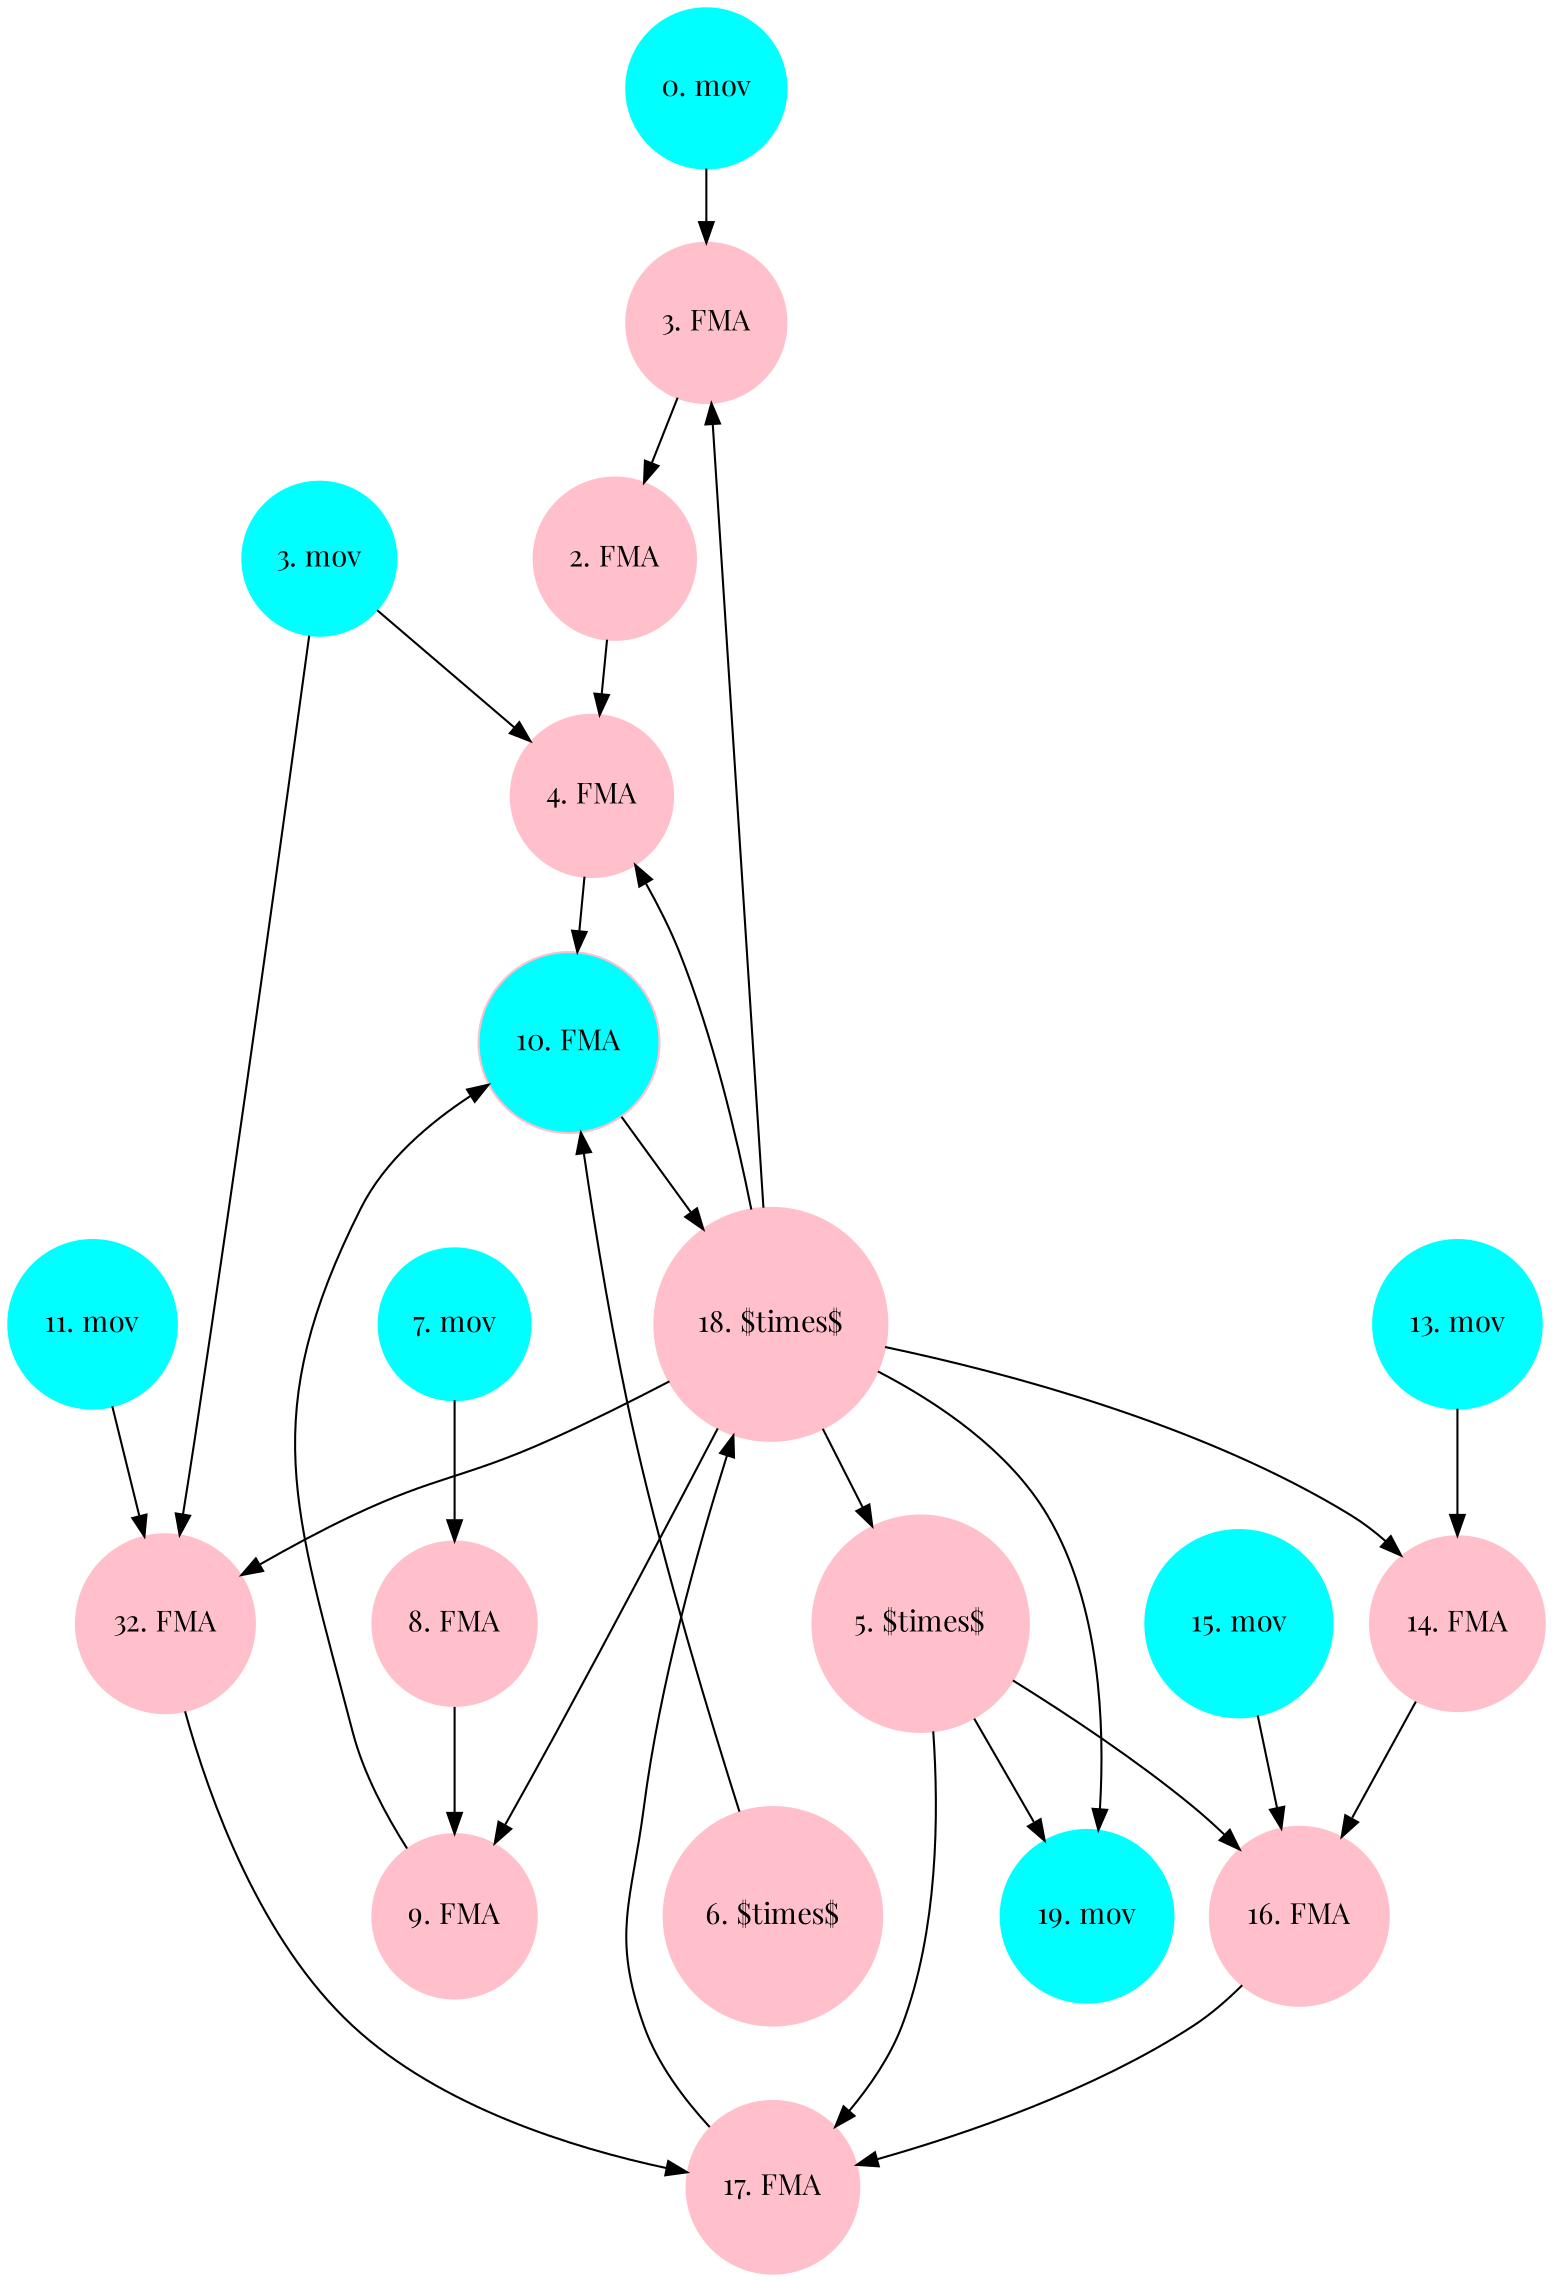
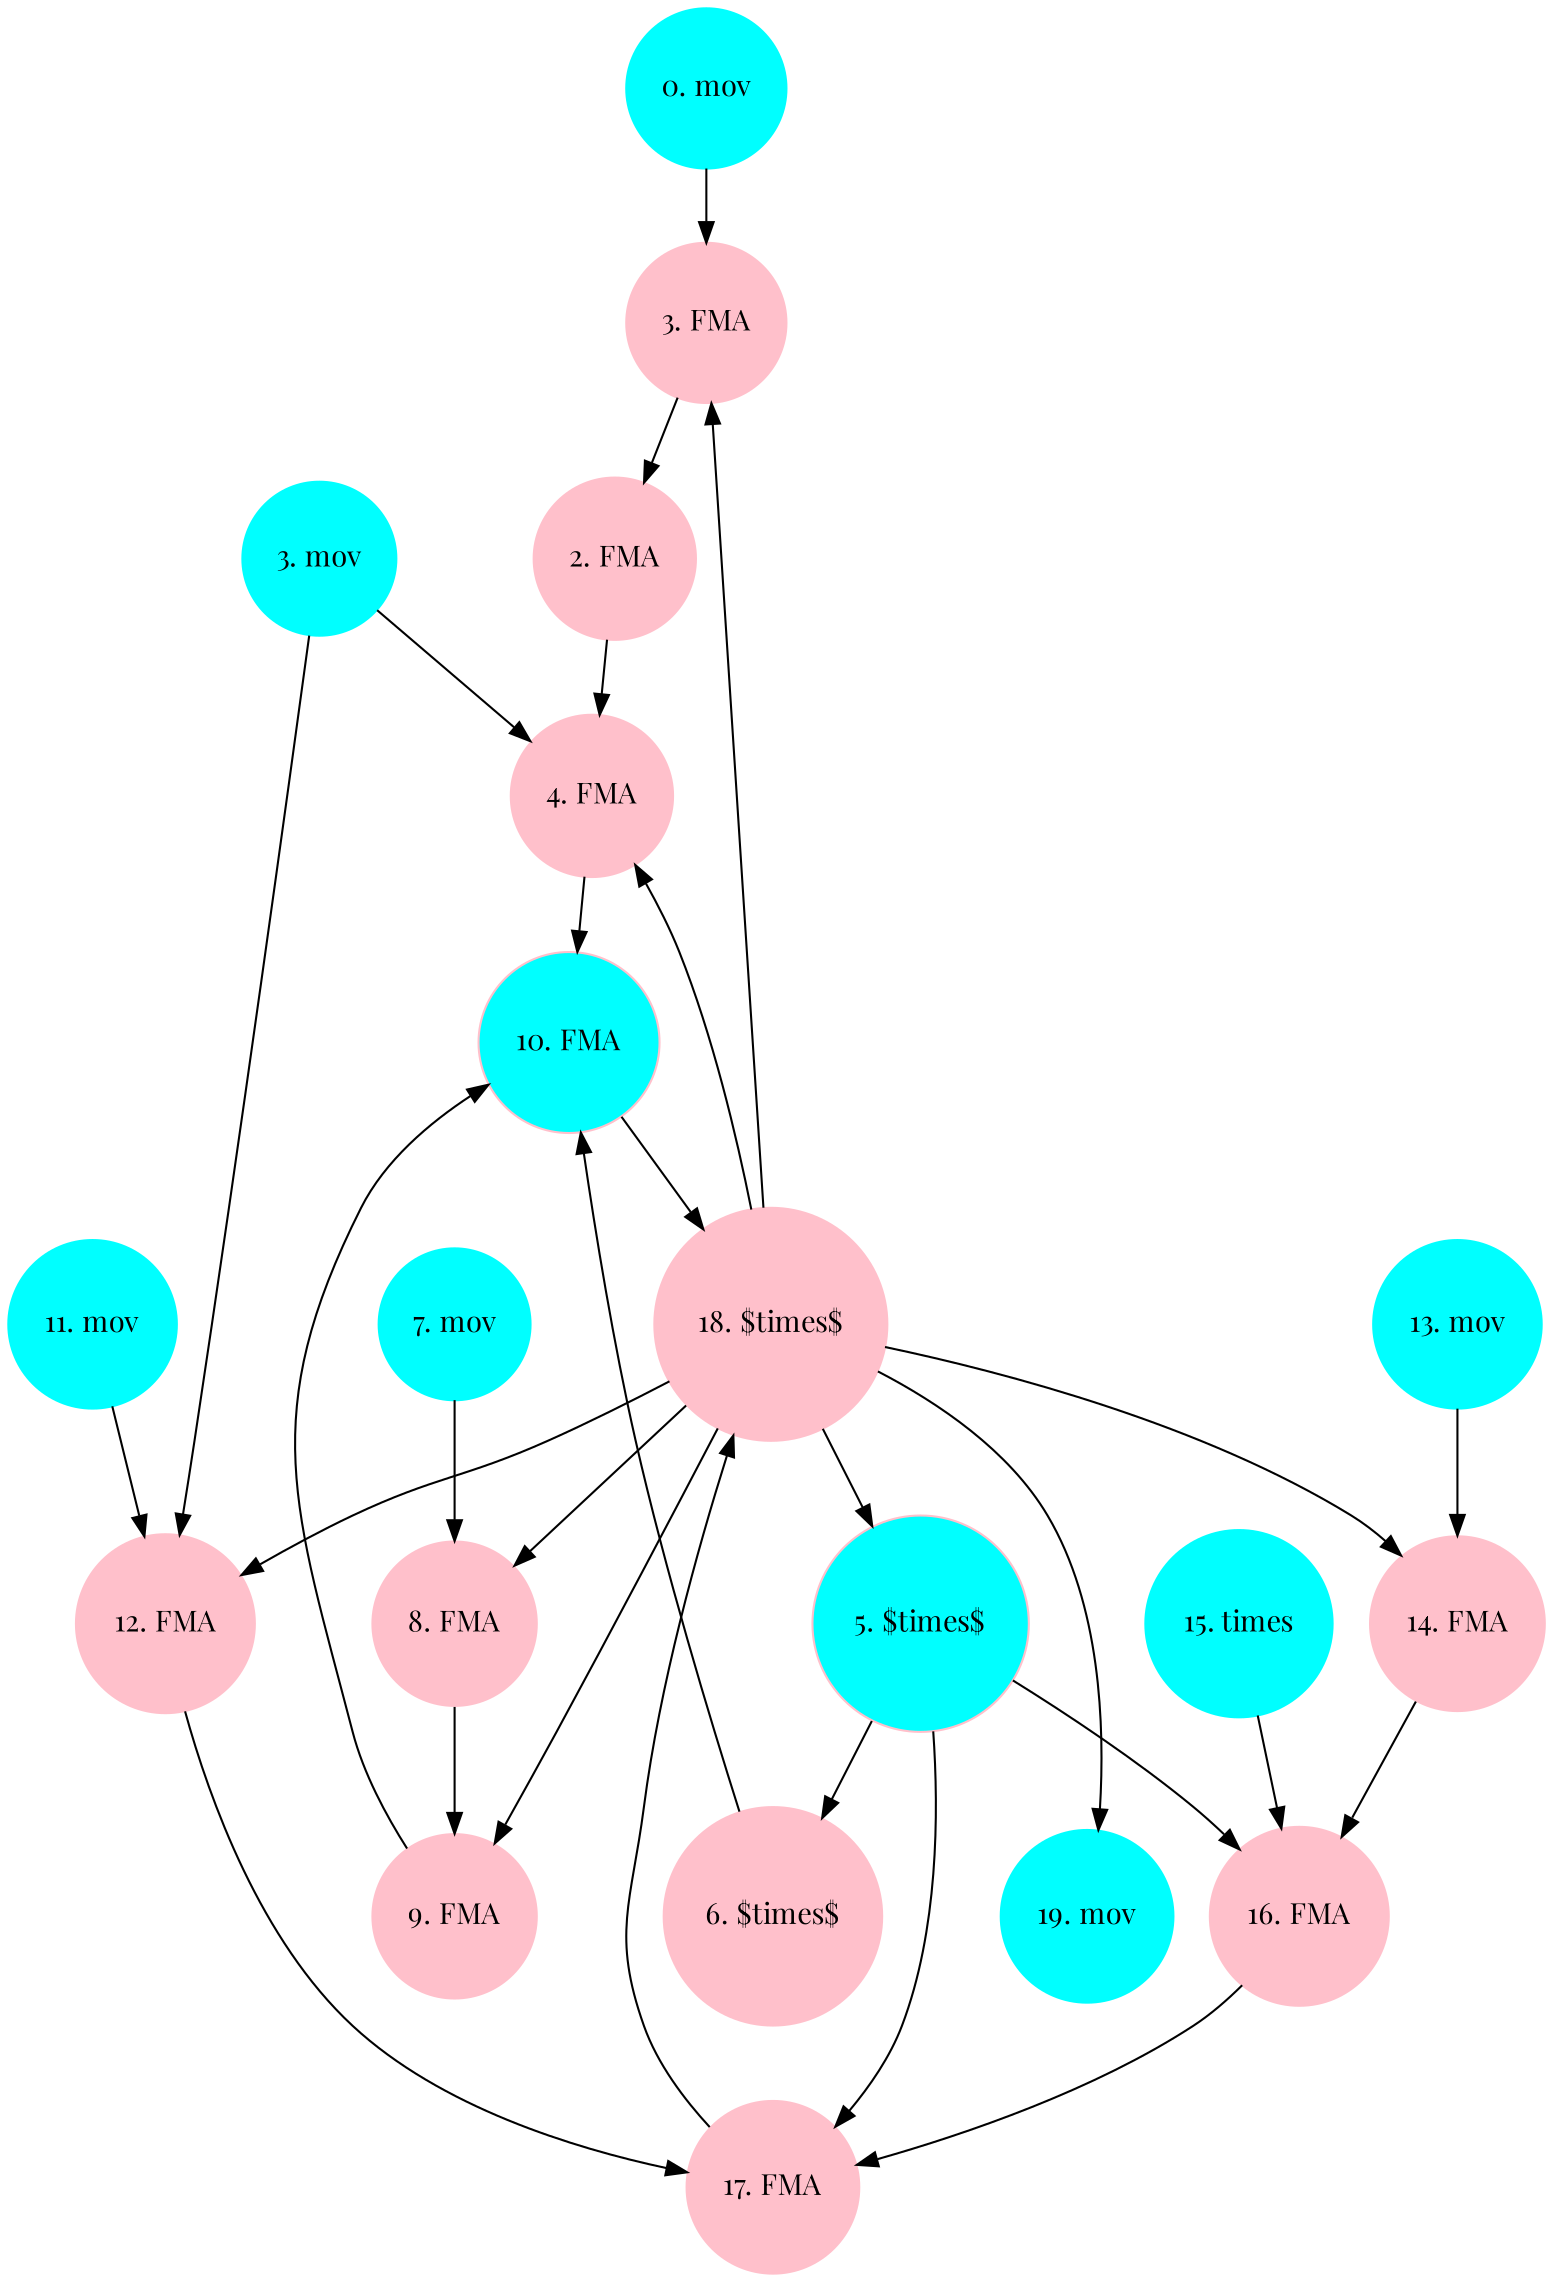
none -> (608, 1478)
(165, 1624) -> (165, 1624)
(921, 1624) -> (921, 1624)
(1239, 1624) -> (1239, 1624)
(1004, 1770) -> (852, 1760)
